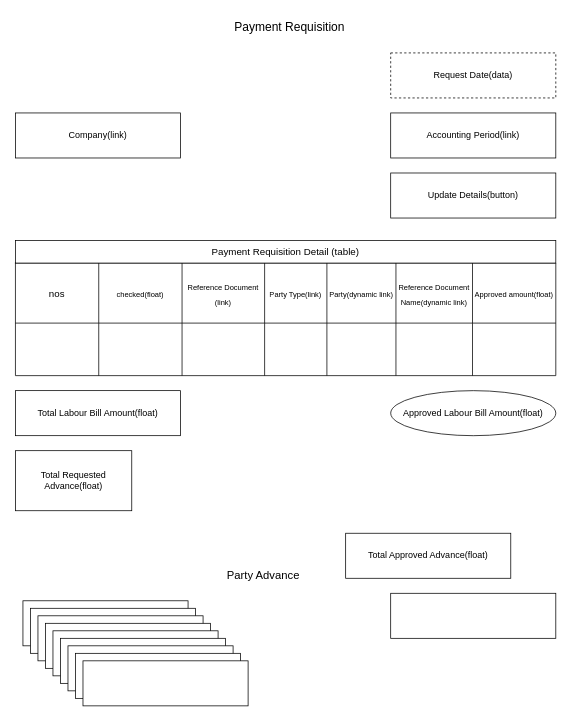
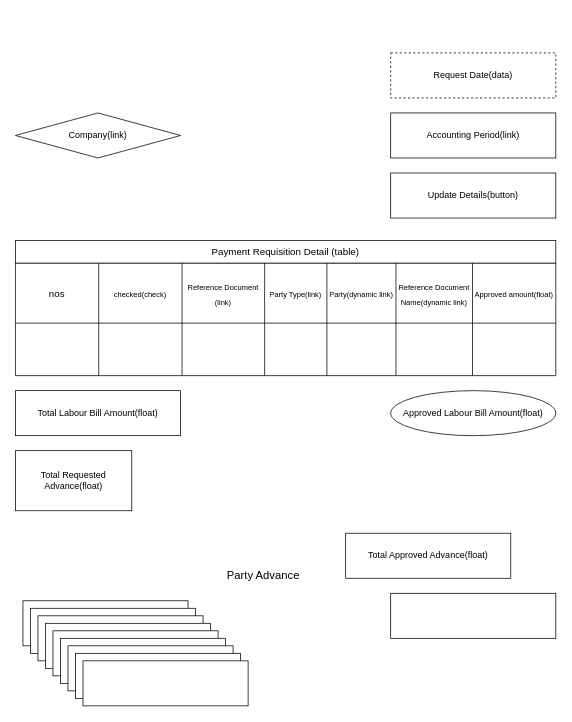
(289, 27) -> none
(98, 135) -> (98, 135)
(140, 293) -> (140, 293)
